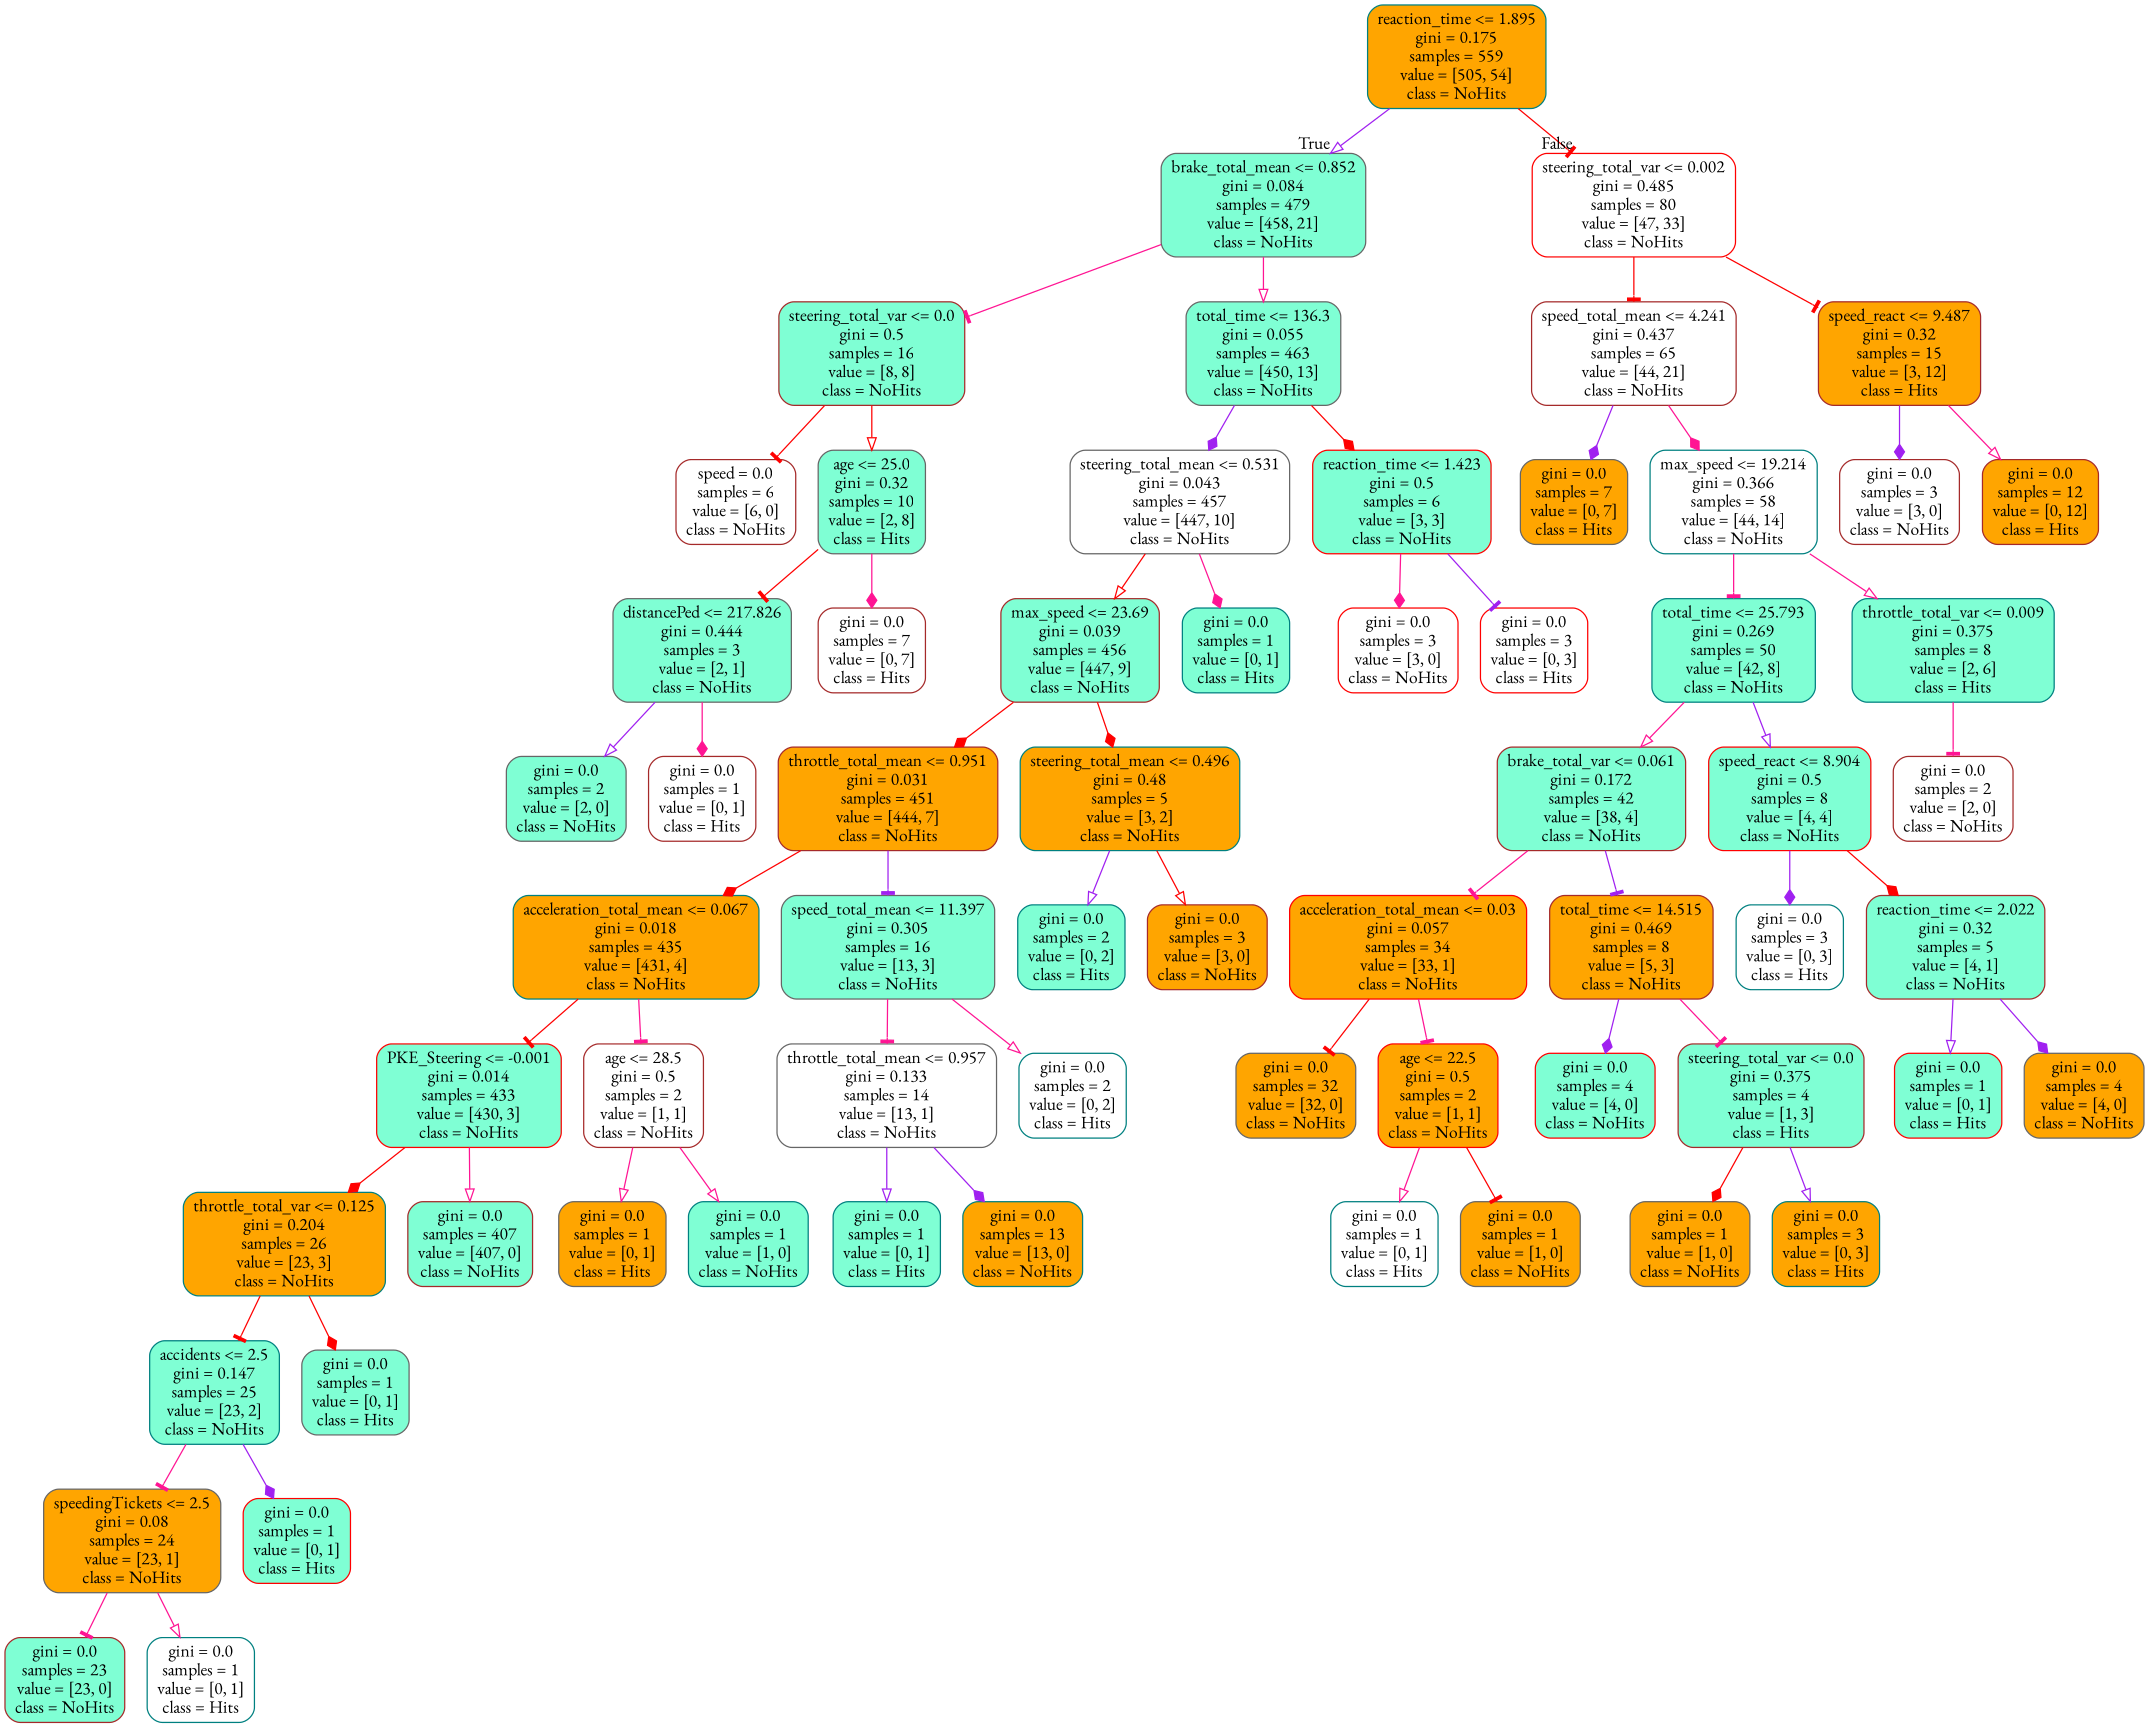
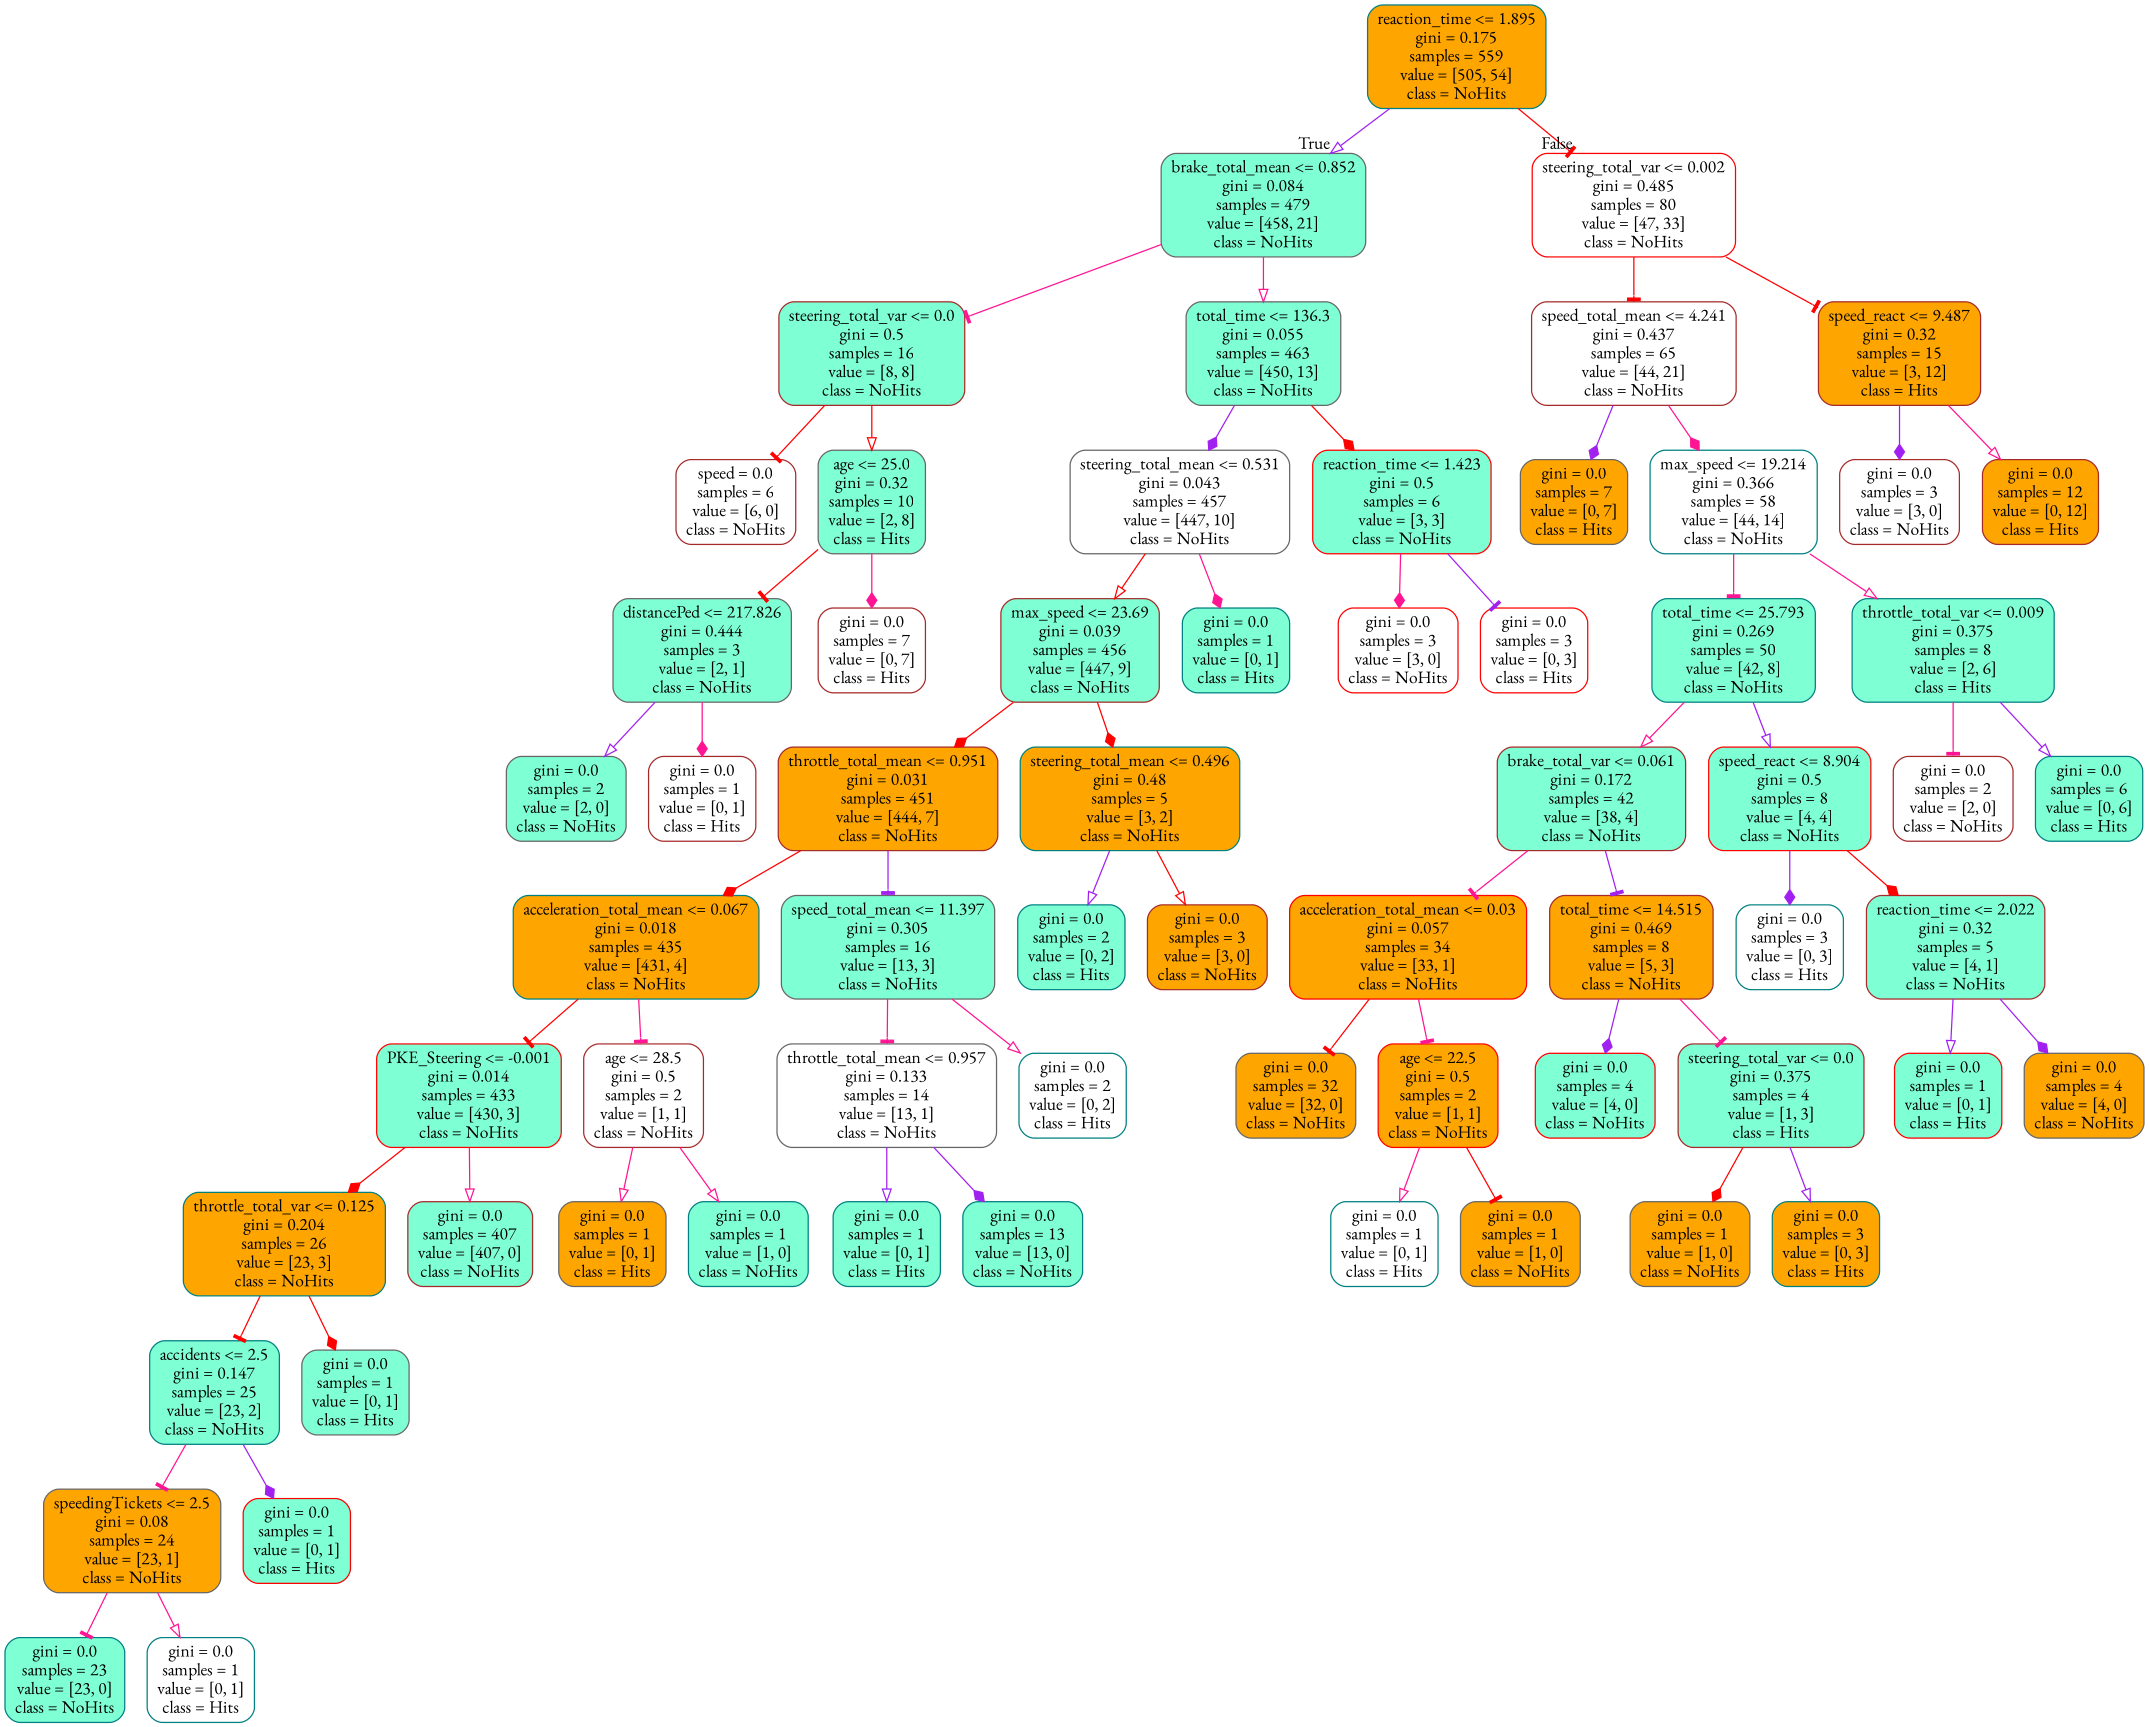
none -> (2089, 799)
(1023, 1244) -> (1023, 1244)
(65, 1680) -> (65, 1680)
